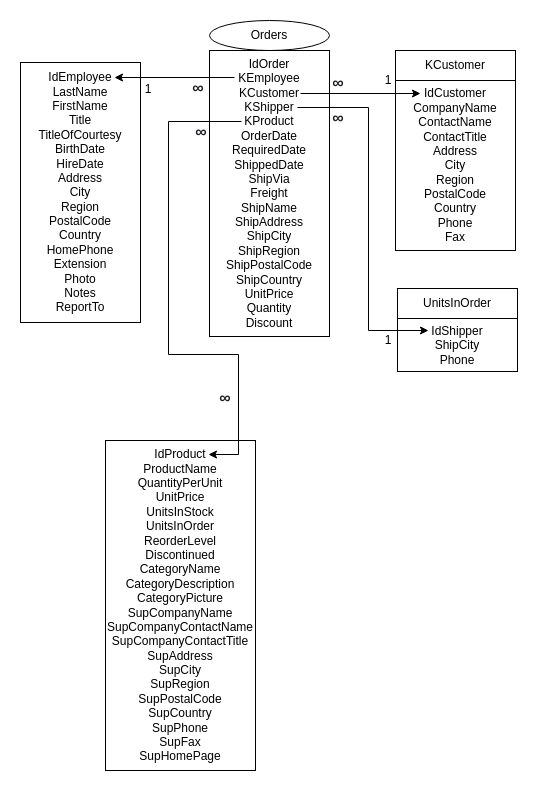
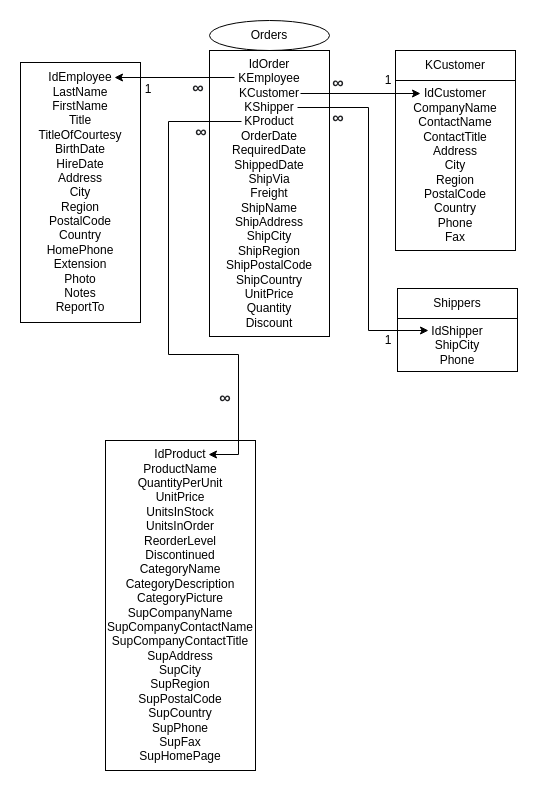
(458, 304) -> (458, 304)
